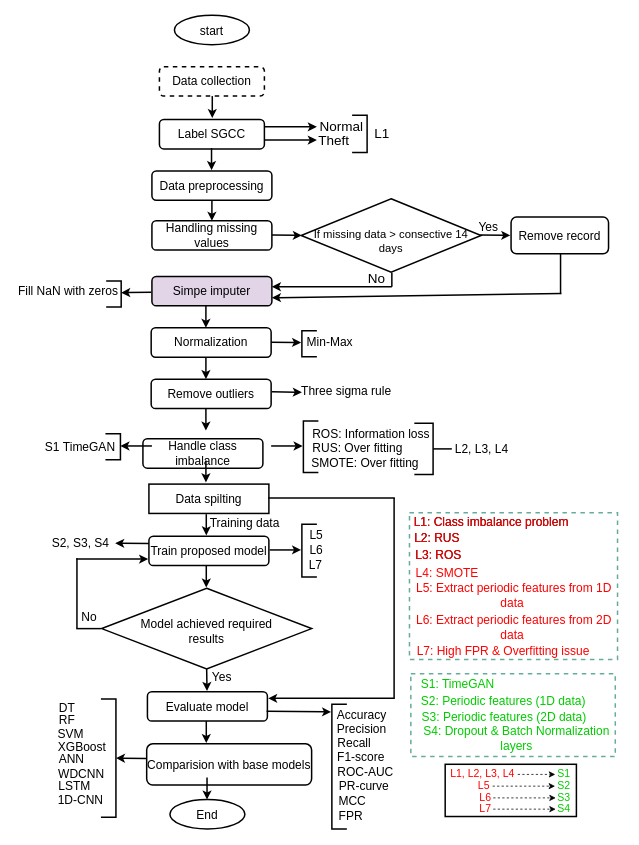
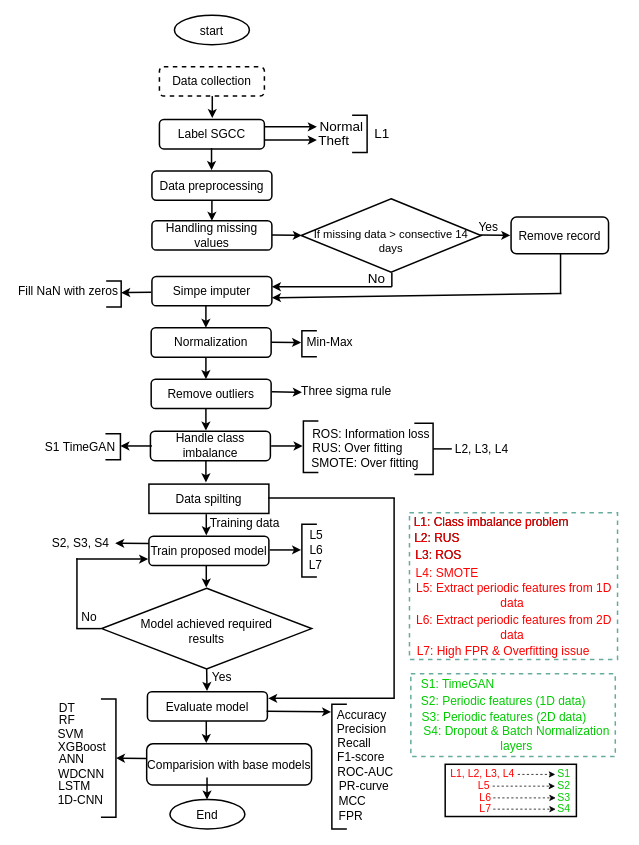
(212, 291) -> (212, 291)
(203, 454) -> (210, 446)
